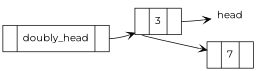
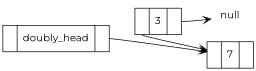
(230, 16) -> (230, 16)
(119, 38) -> (155, 44)
